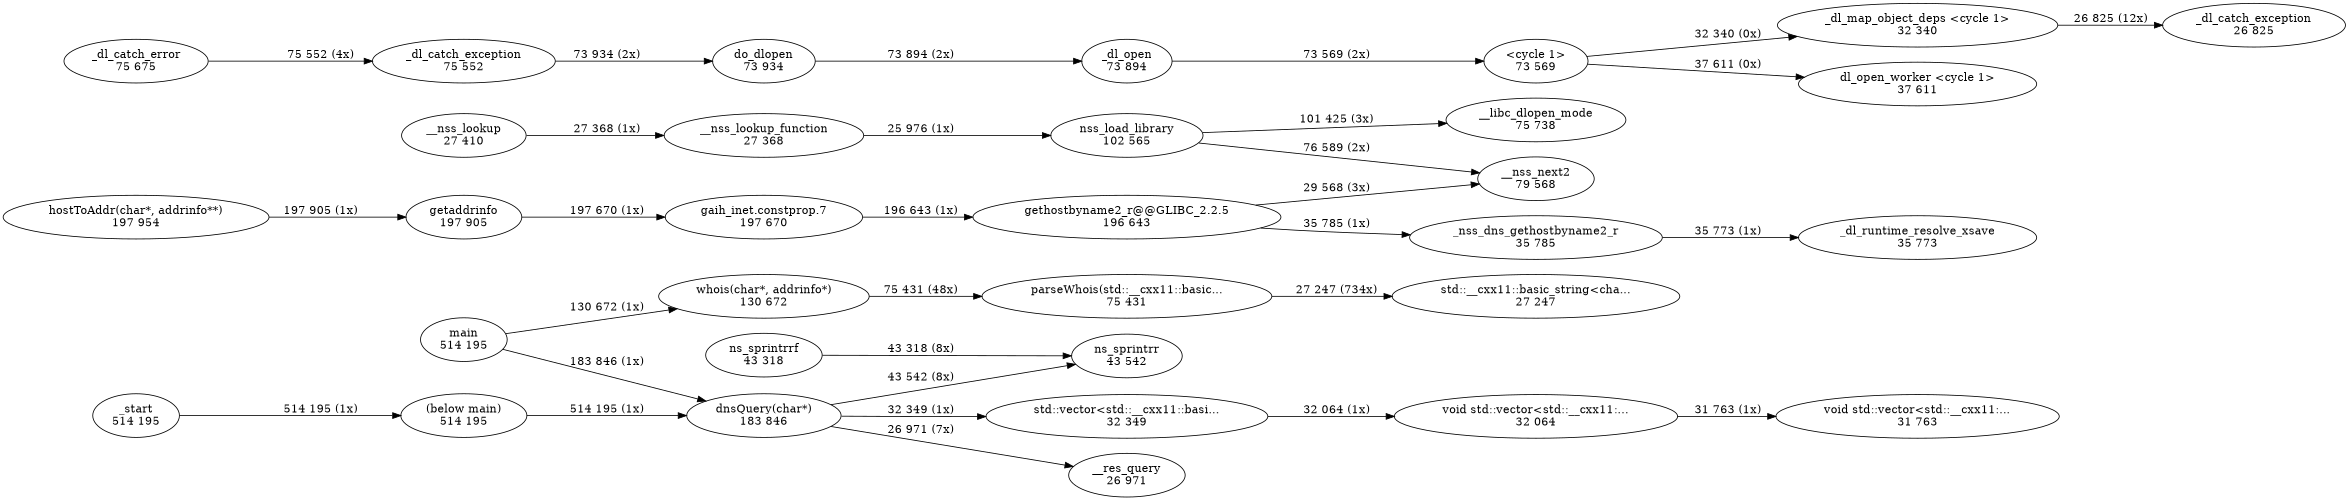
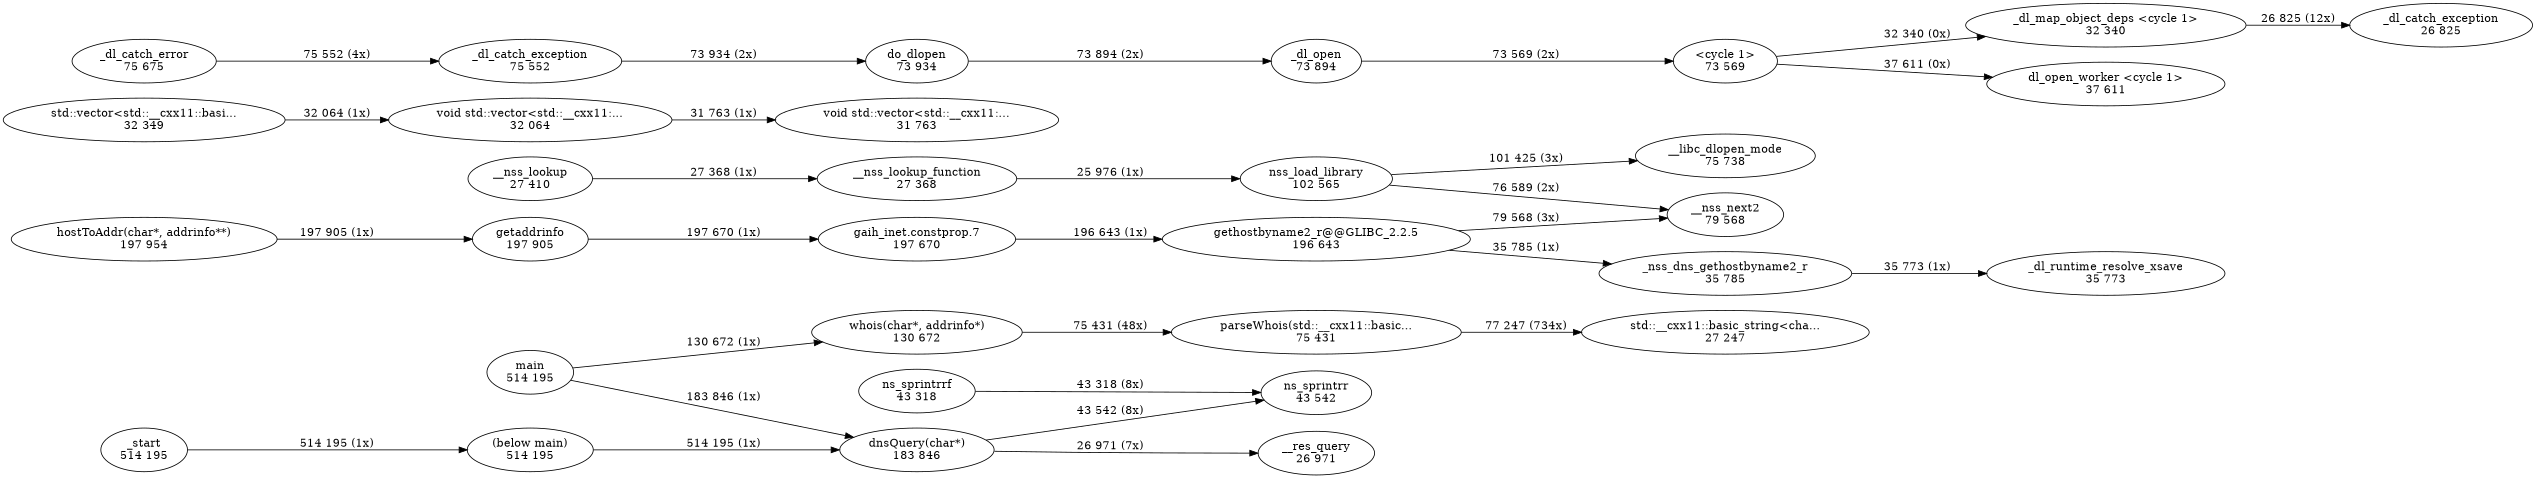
(1337, 188) -> (1526, 218)
(1337, 290) -> (1526, 326)
(910, 416) -> none
